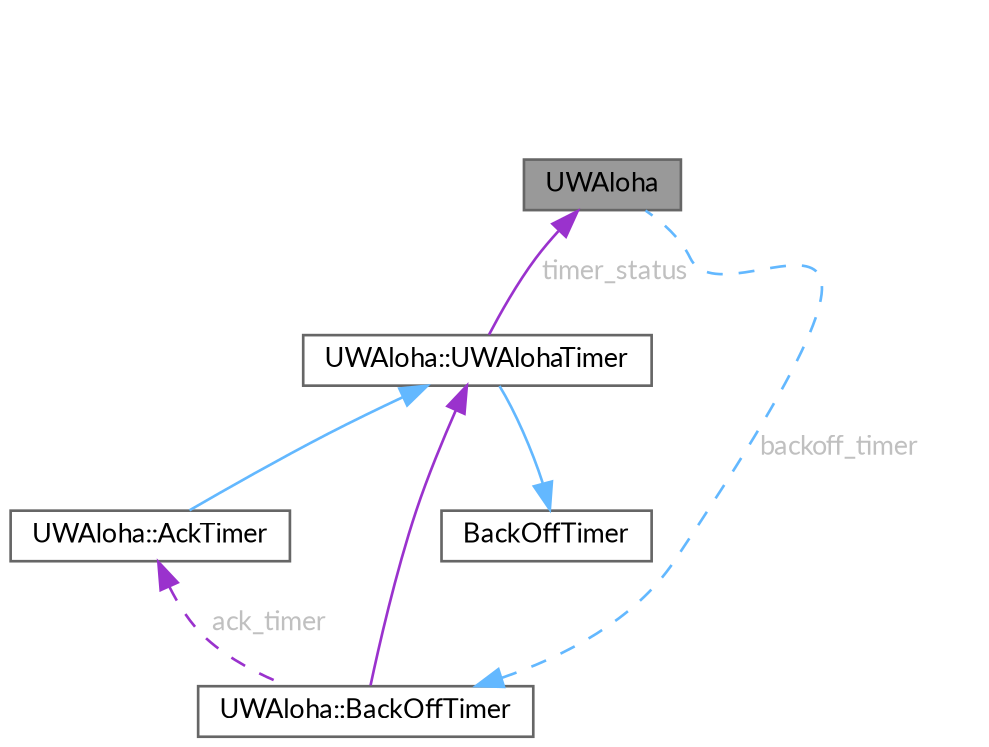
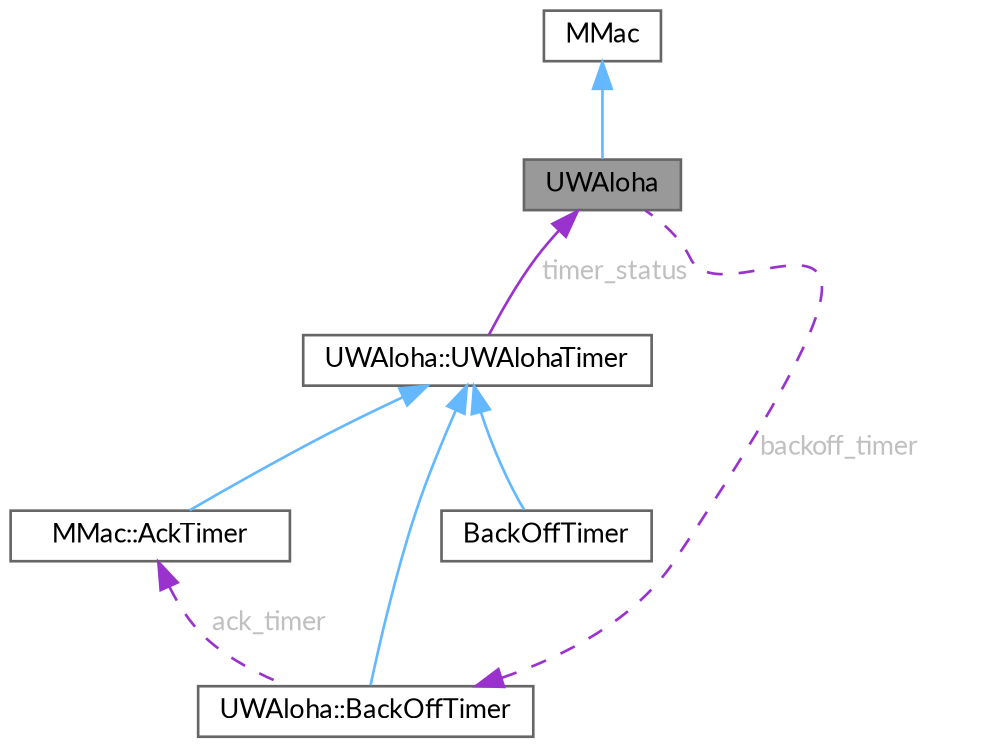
none -> (602, 36)
(759, 428) -> (759, 428)
(524, 433) -> (500, 462)
(150, 536) -> (150, 536)
(406, 545) -> (406, 545)
